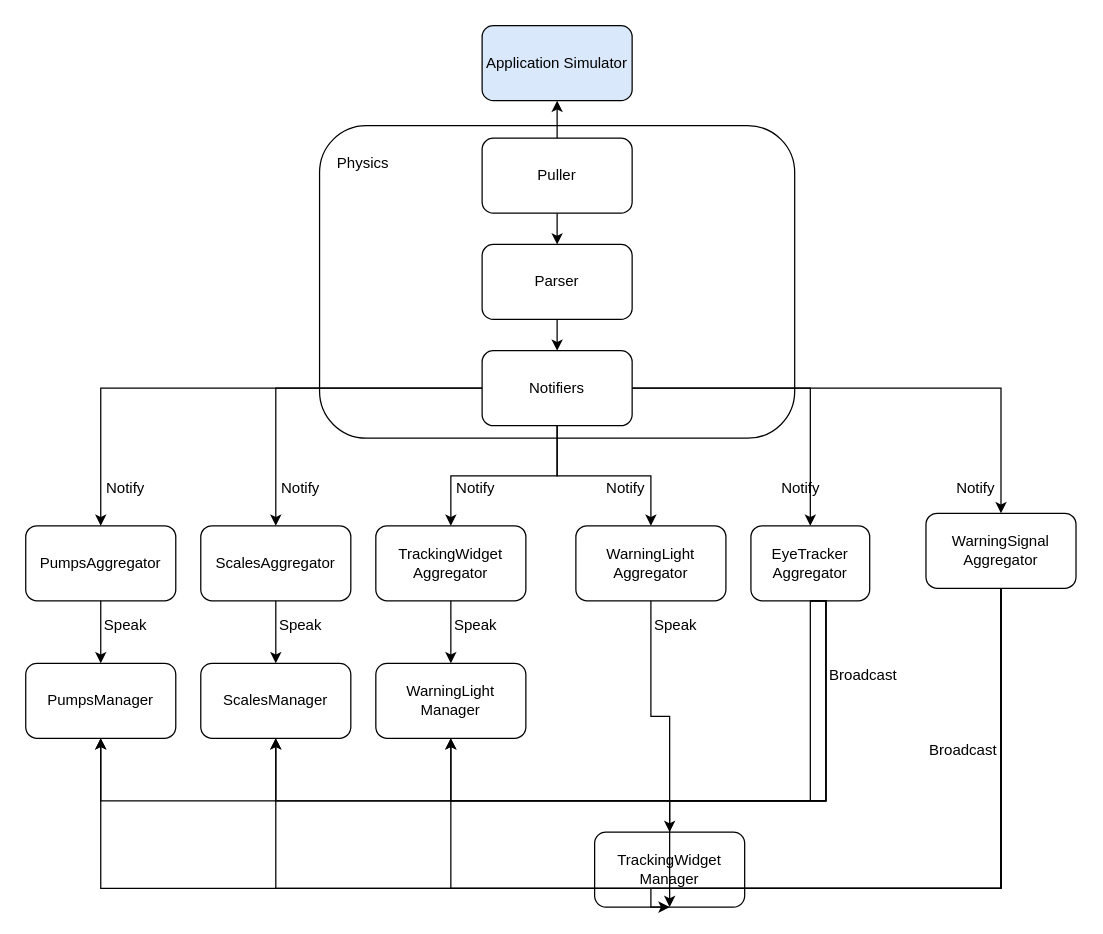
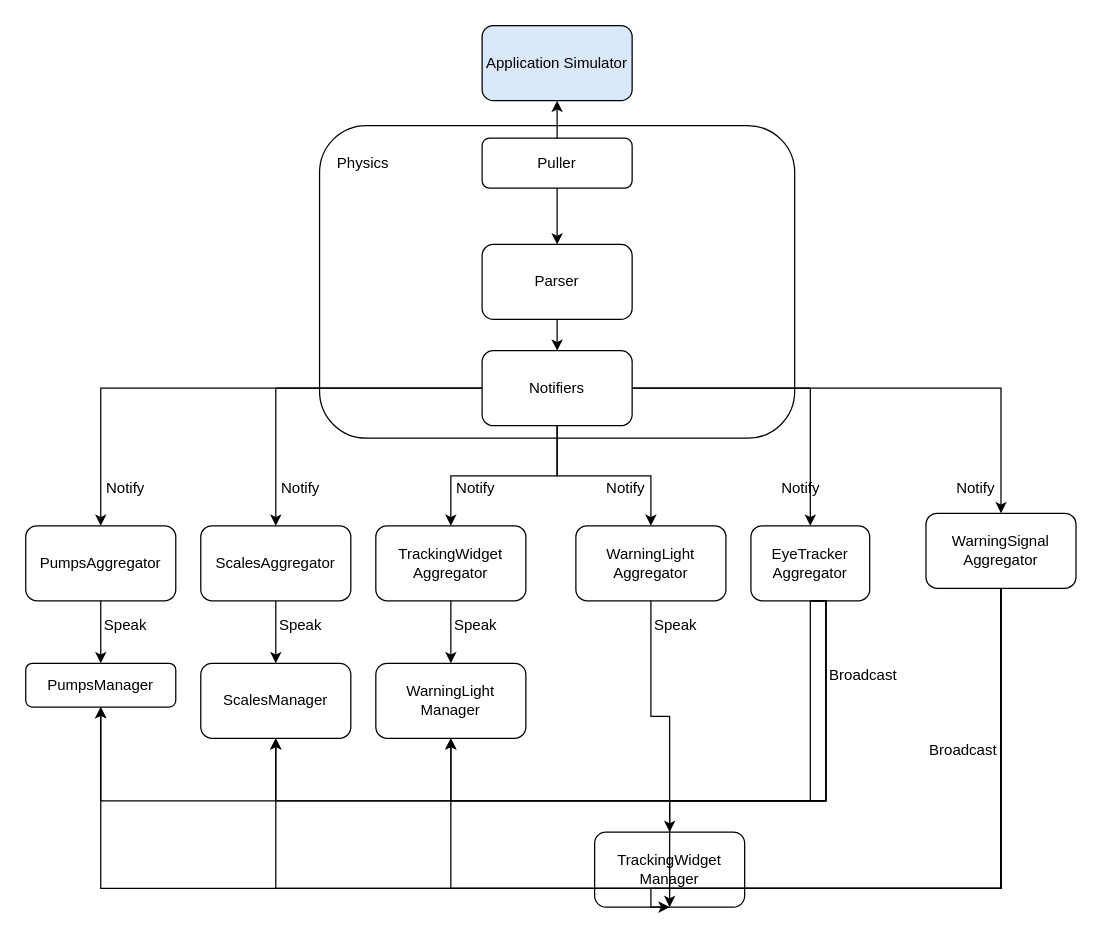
(557, 176) -> (557, 163)
(101, 701) -> (101, 685)
